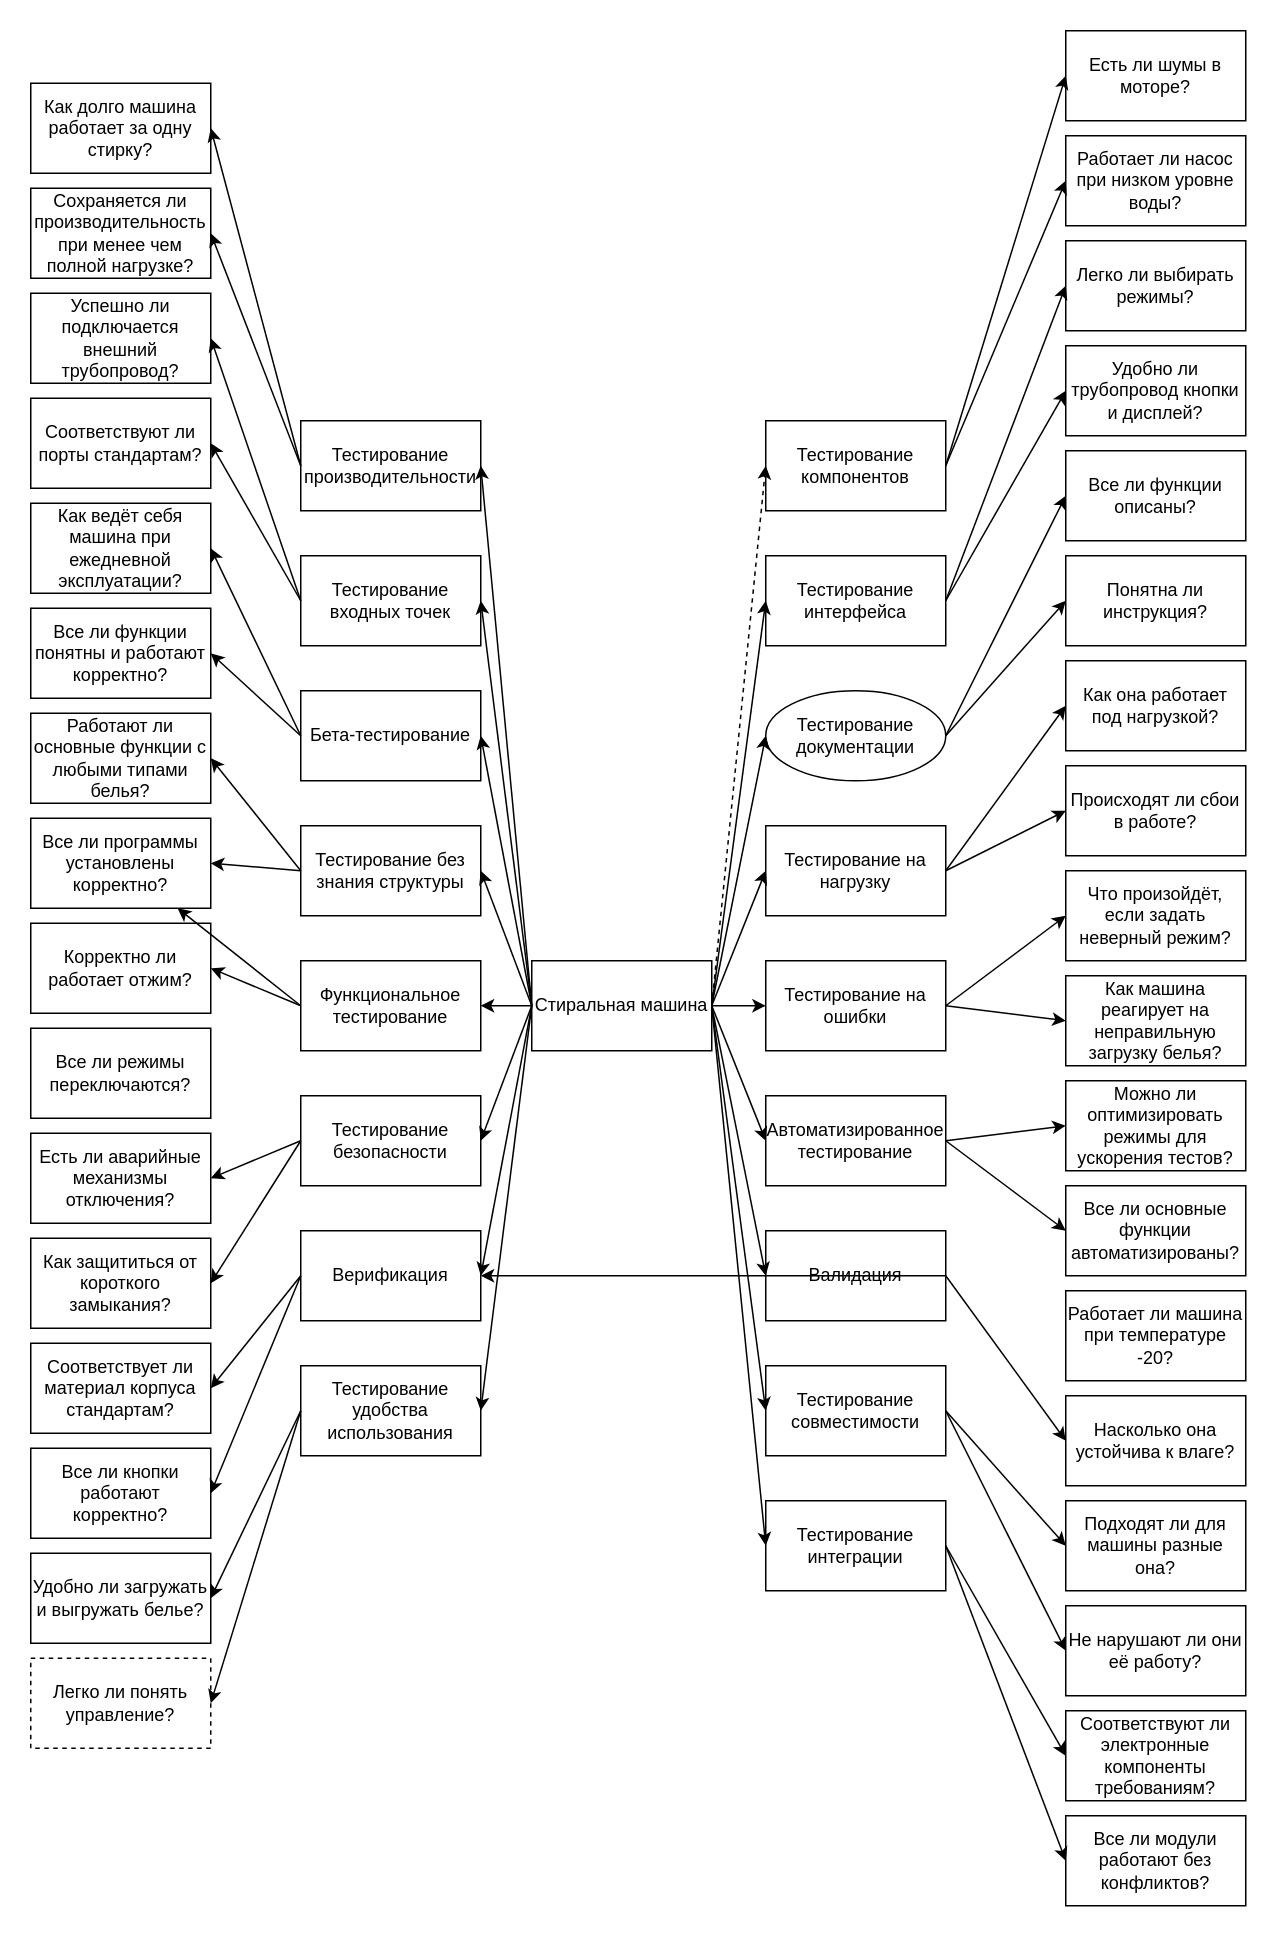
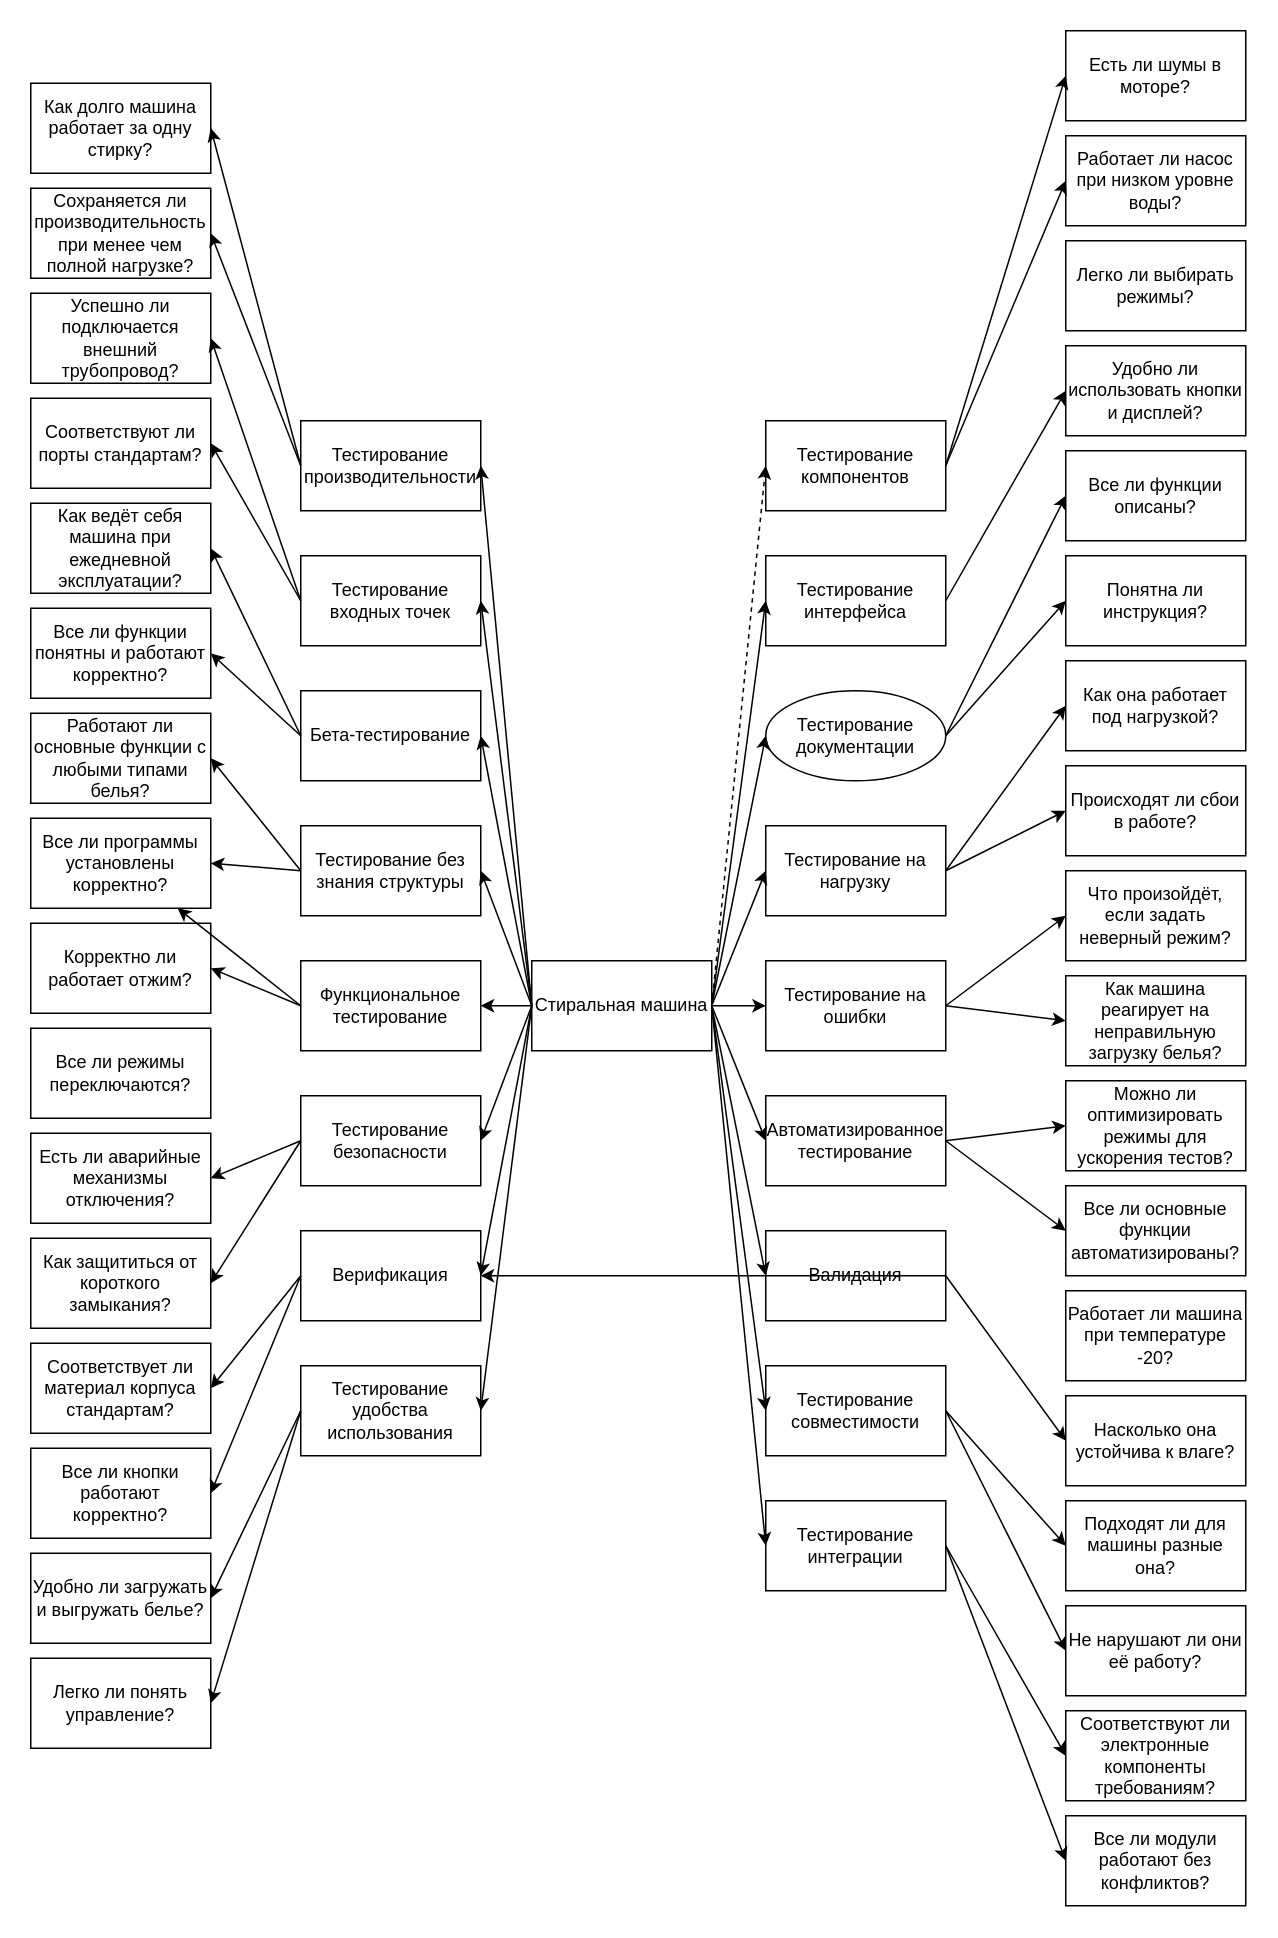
(1156, 391) -> (1156, 391)
(1008, 438) -> none
(121, 1703) -> (121, 1703)
